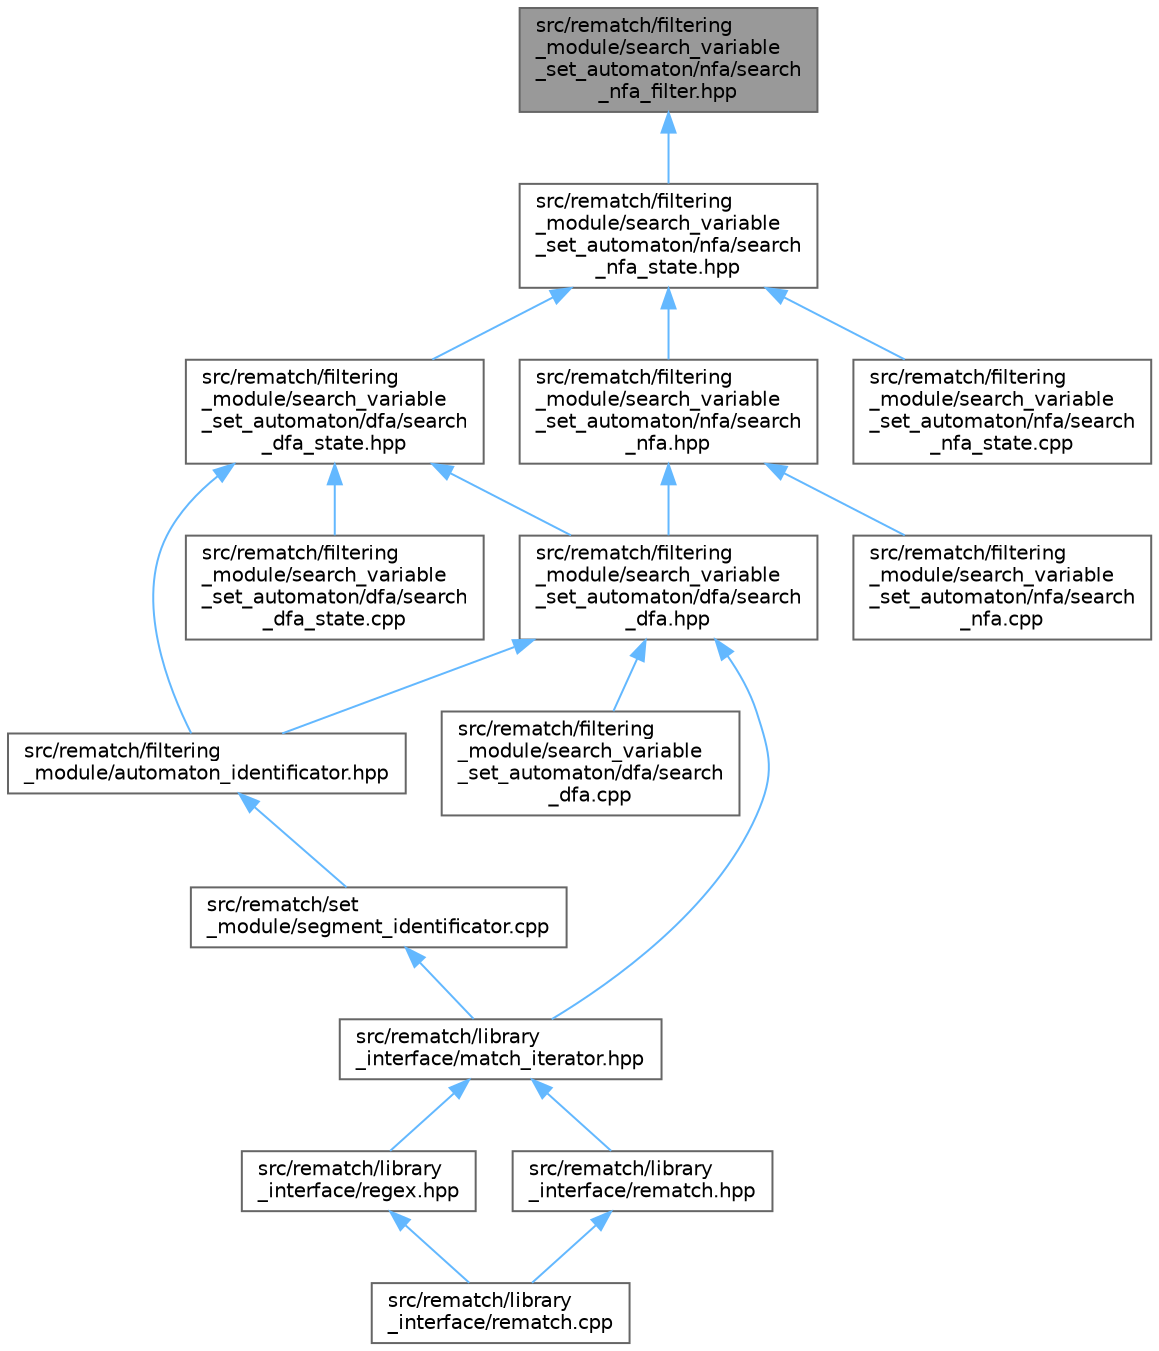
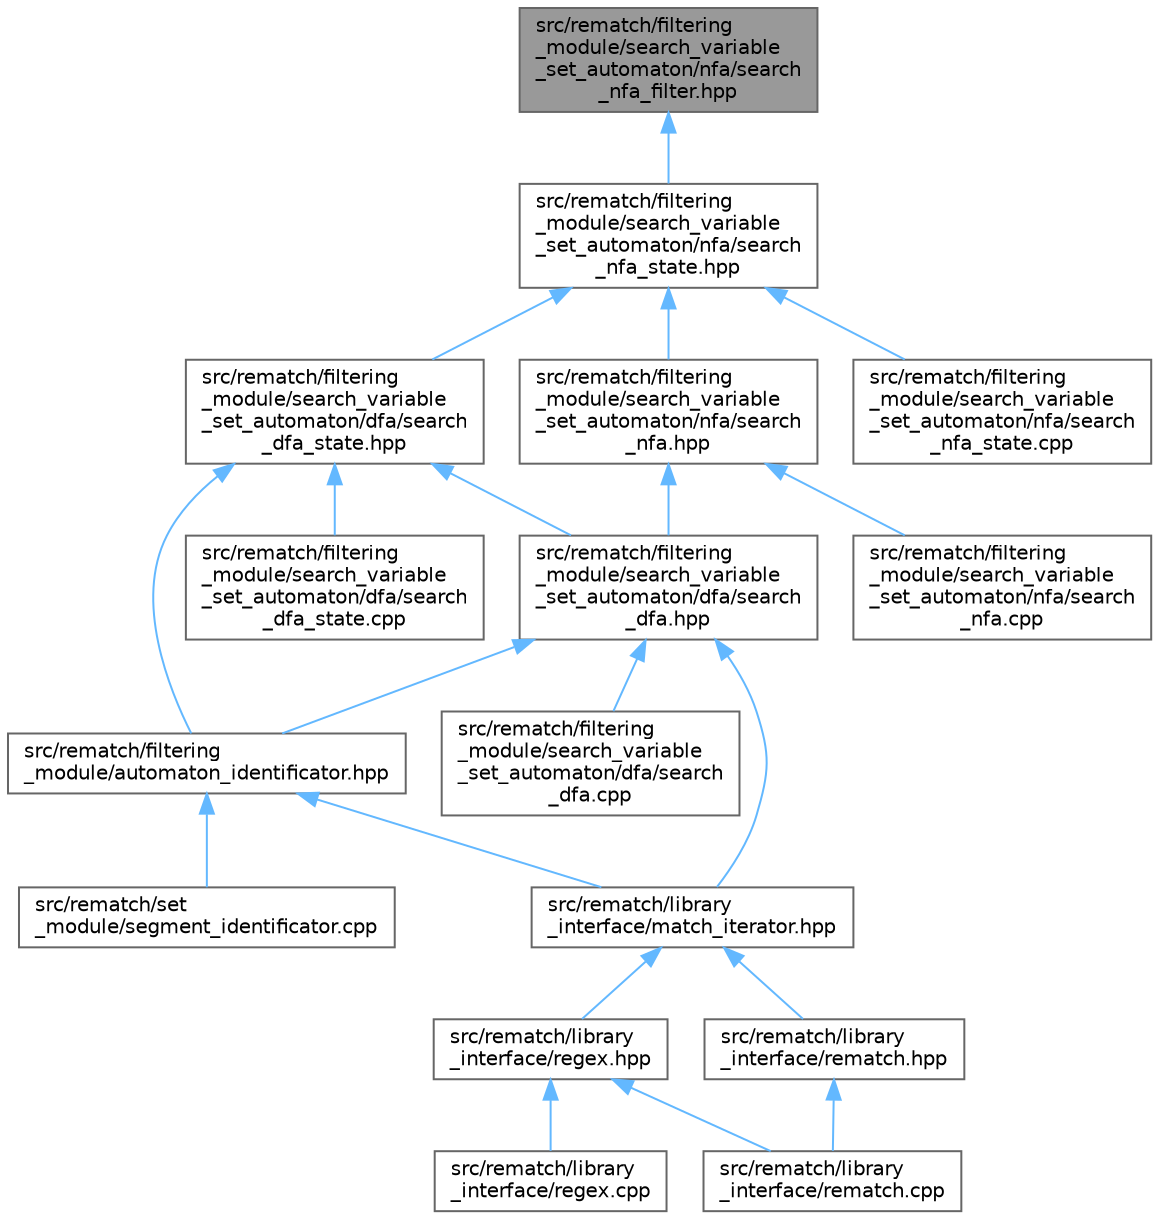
(447, 991) -> (459, 843)
none -> (551, 1181)
